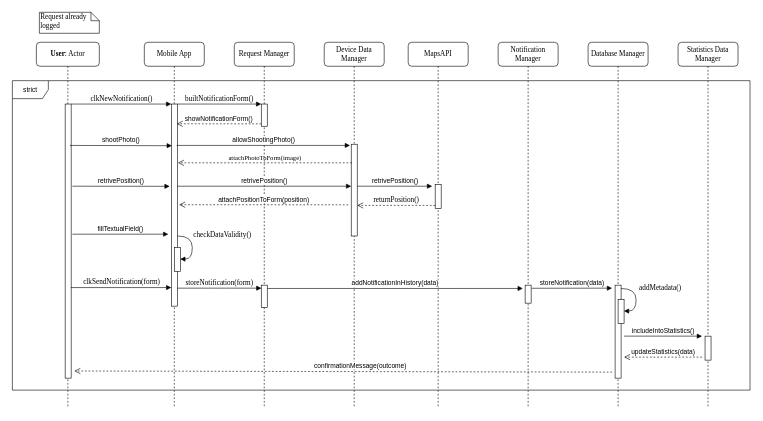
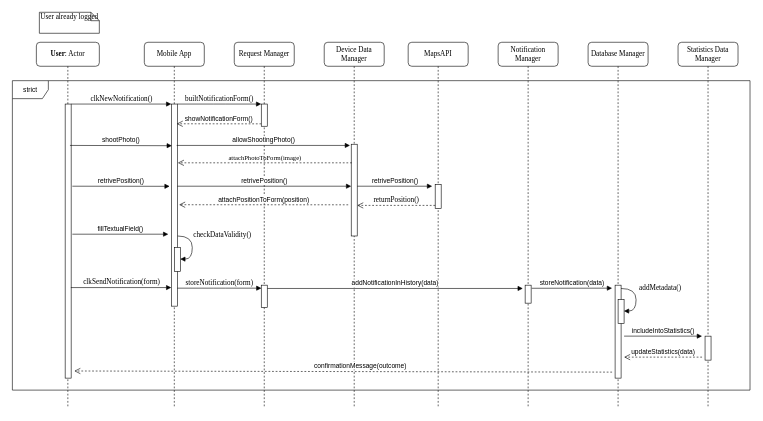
(70, 22) -> (70, 22)
